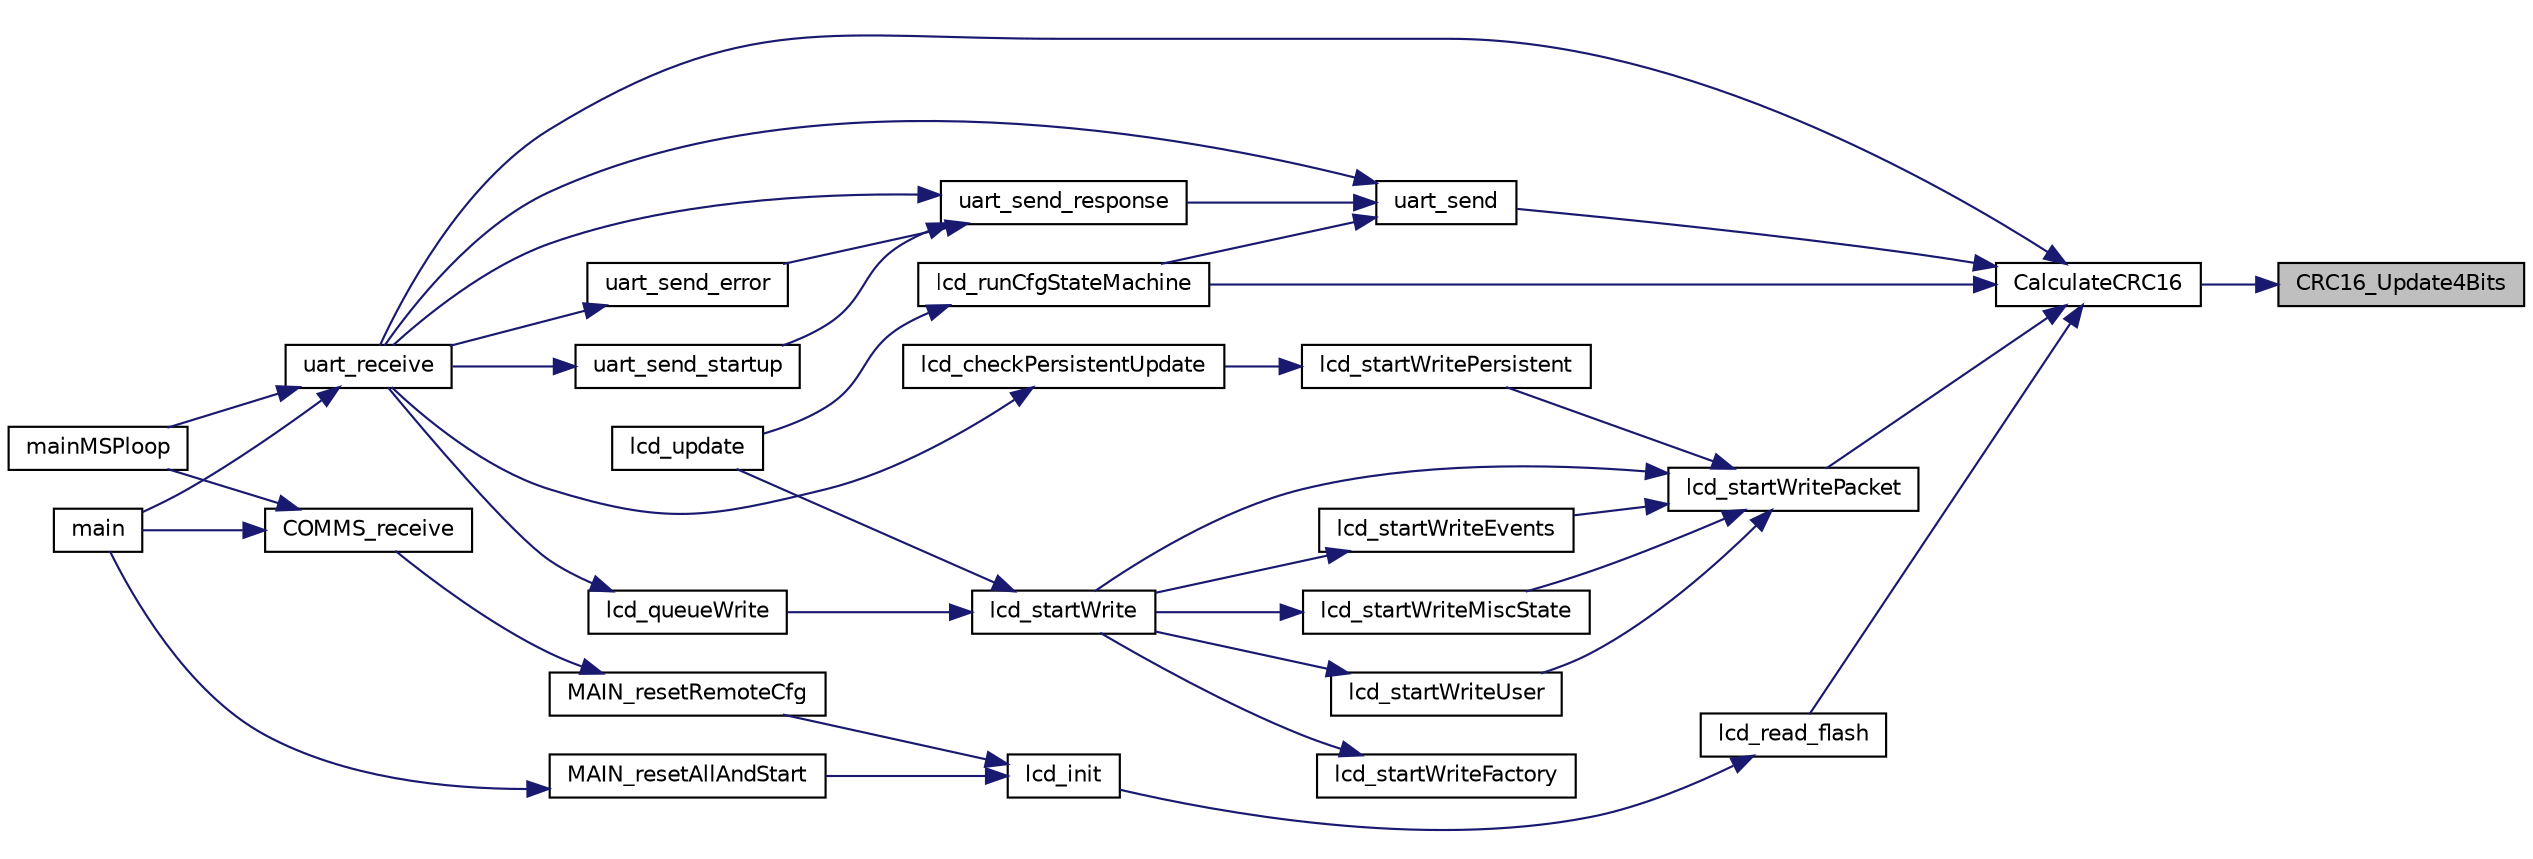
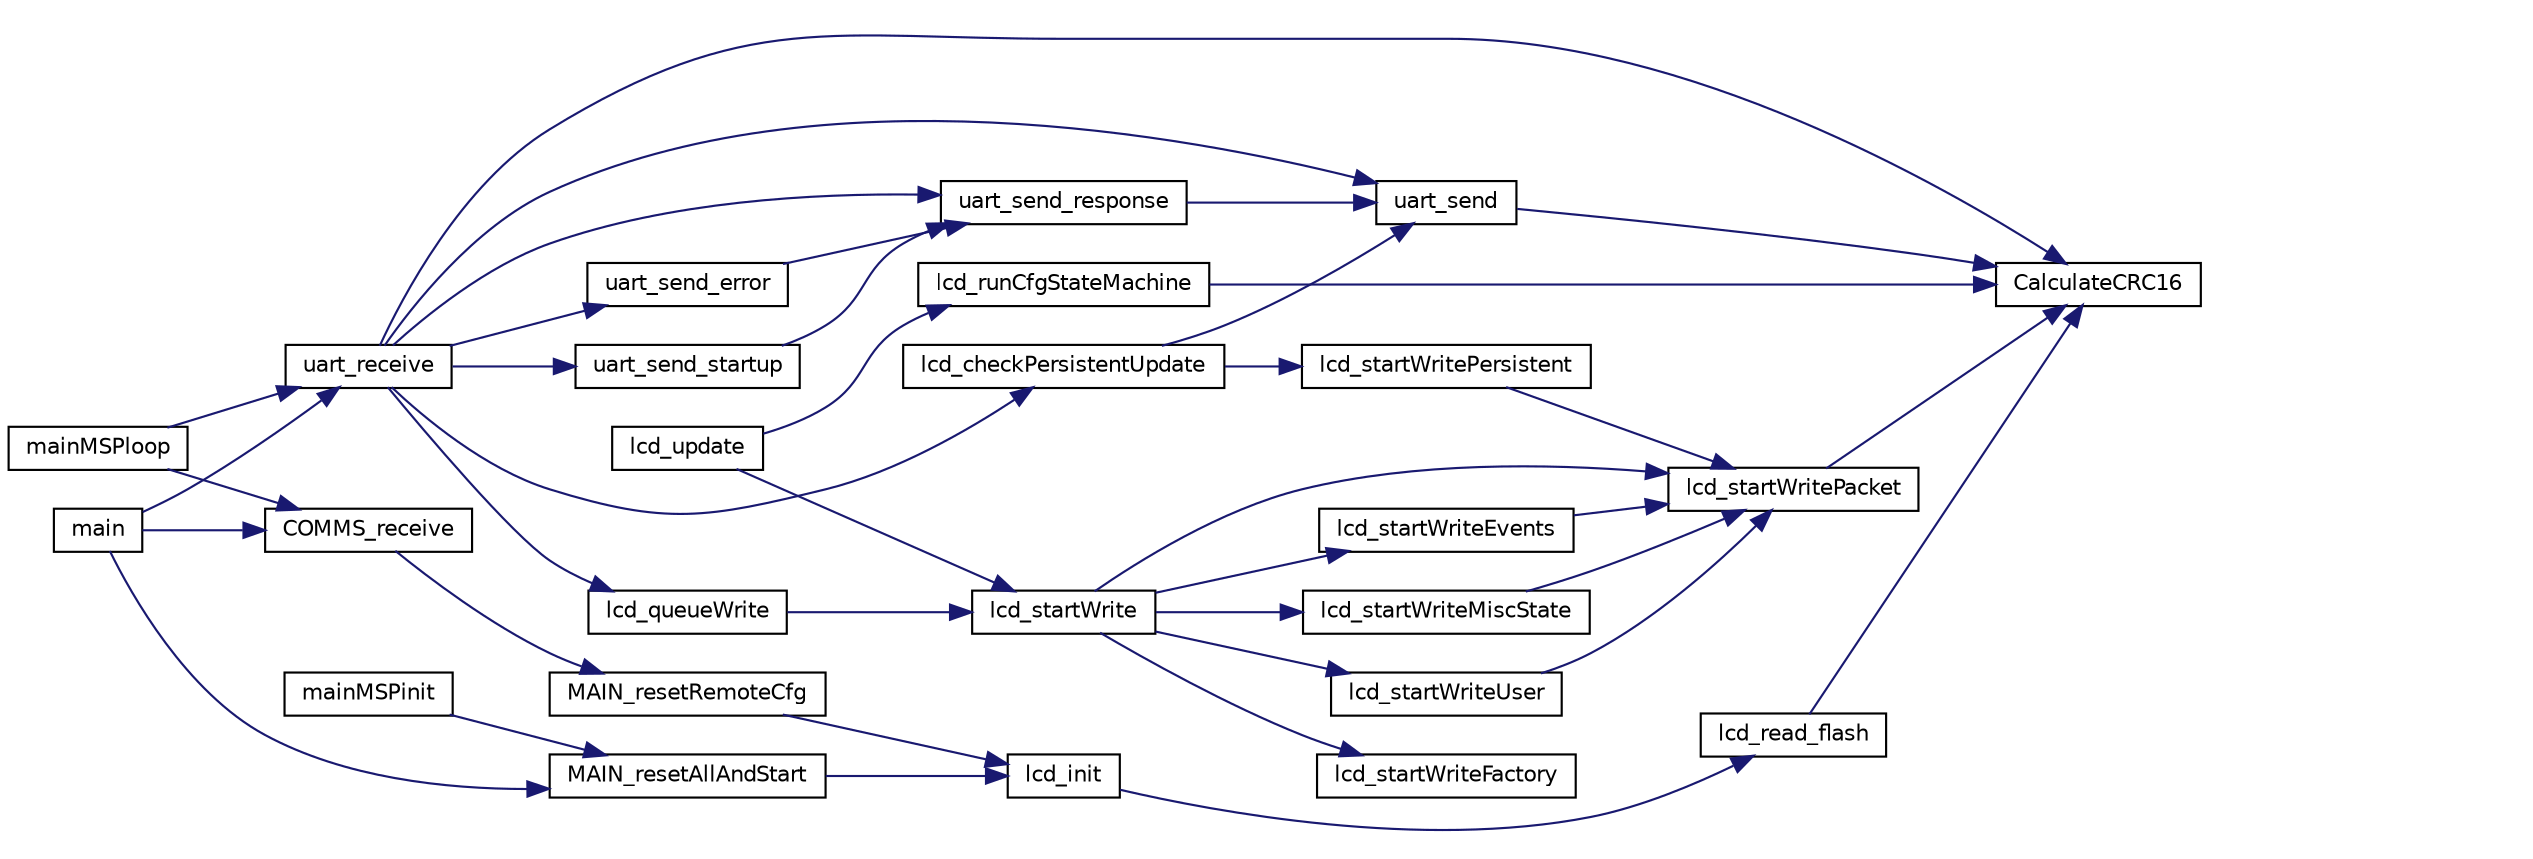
(1258, 243) -> (1282, 299)
(2401, 285) -> none
none -> (369, 694)
